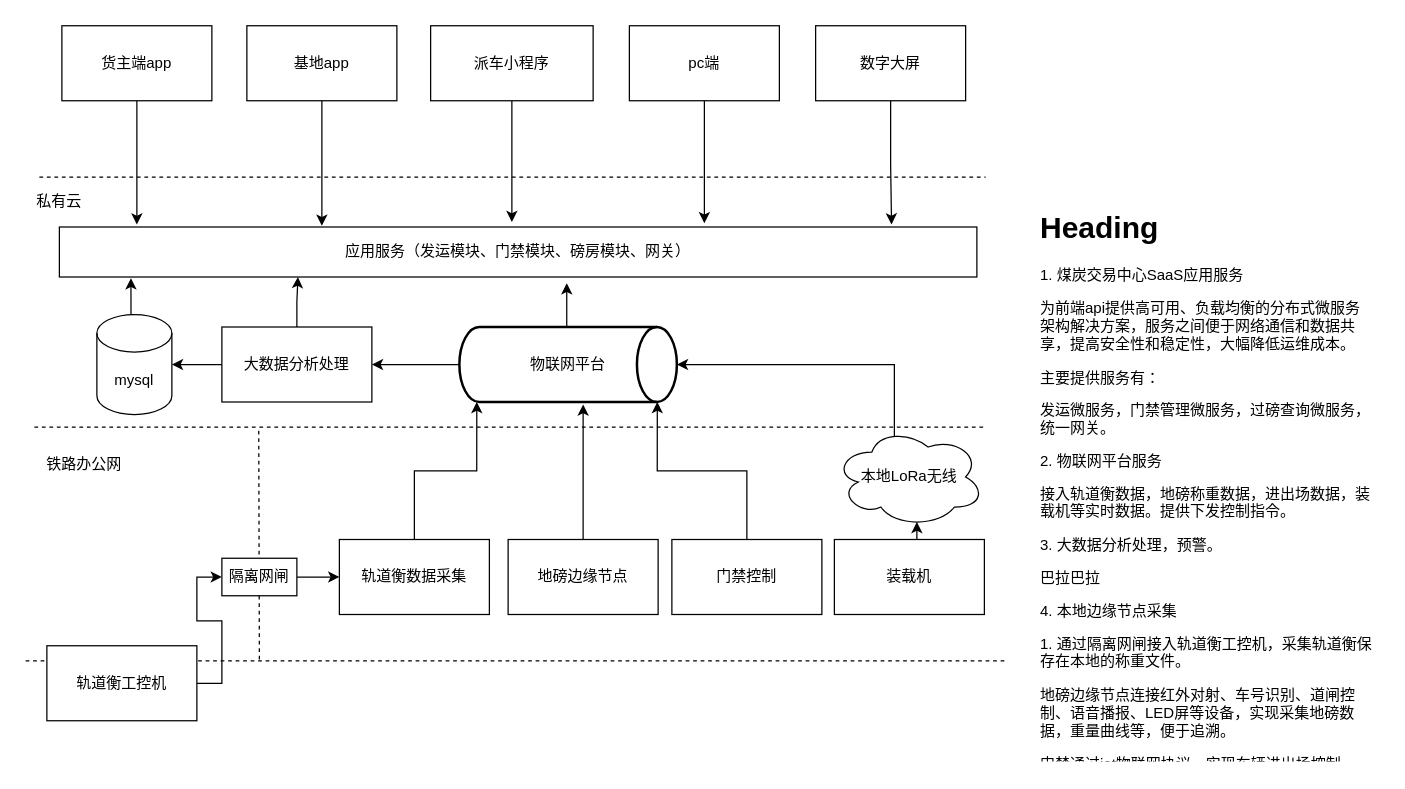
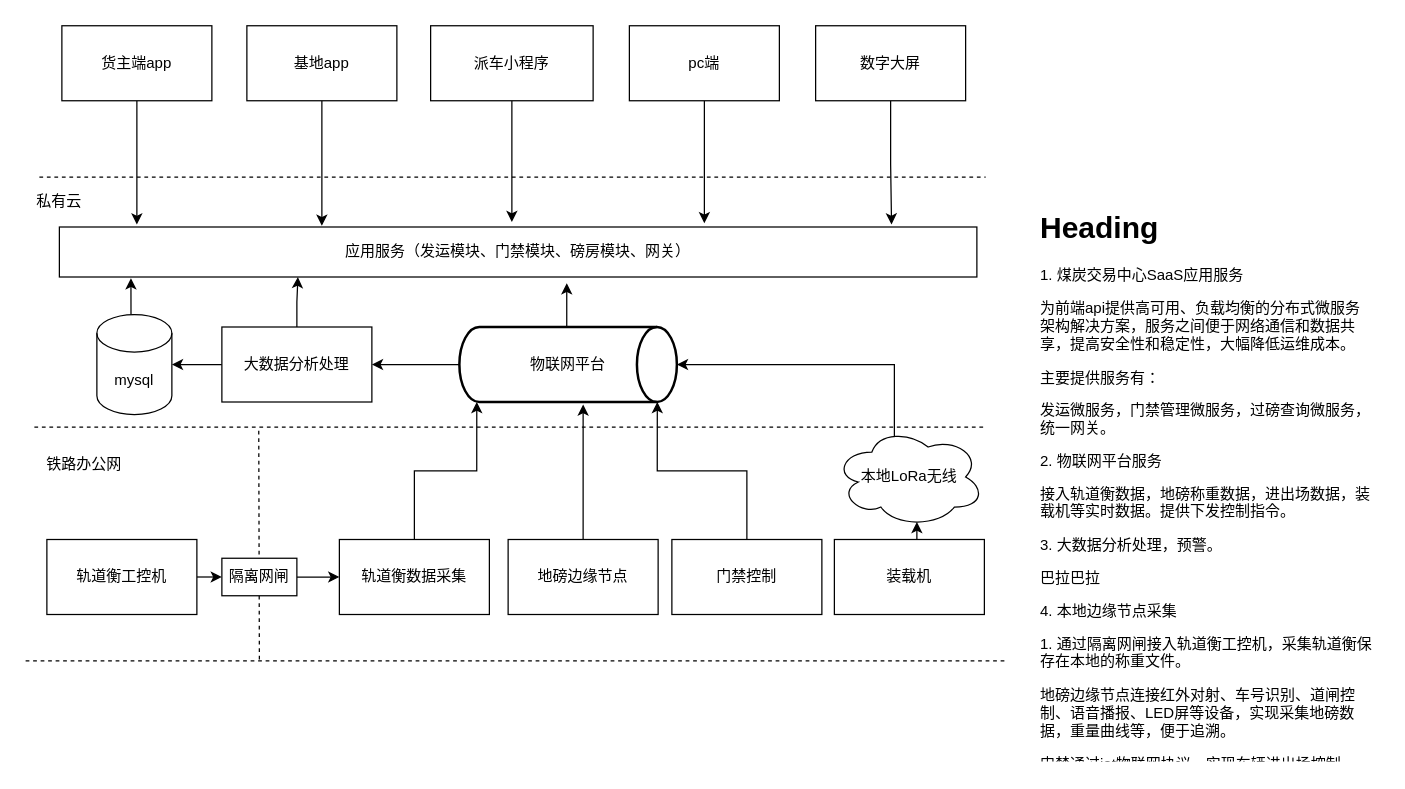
(122, 683) -> (122, 577)
